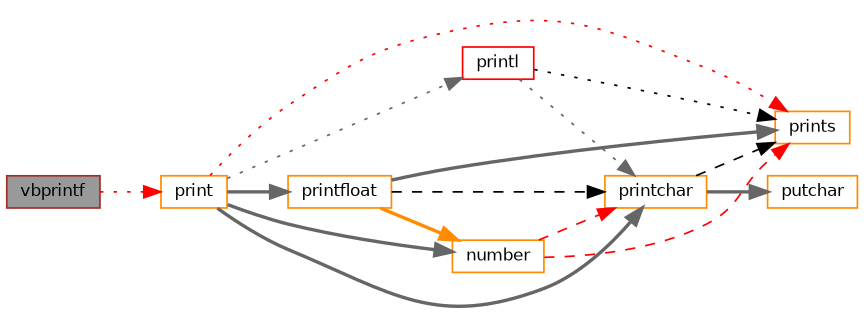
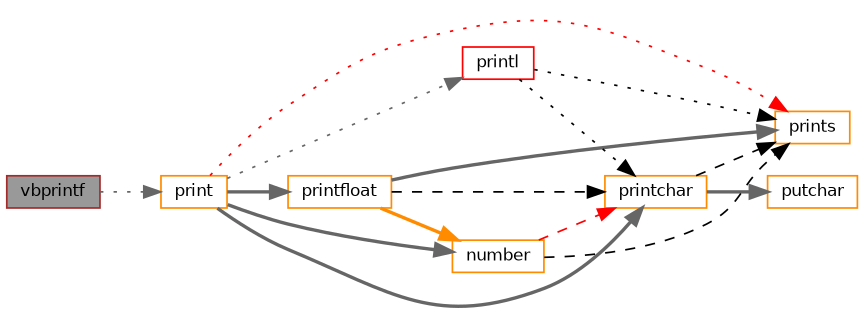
(571, 122) -> (571, 122)
(122, 192) -> (122, 192)
(675, 237) -> (675, 237)
